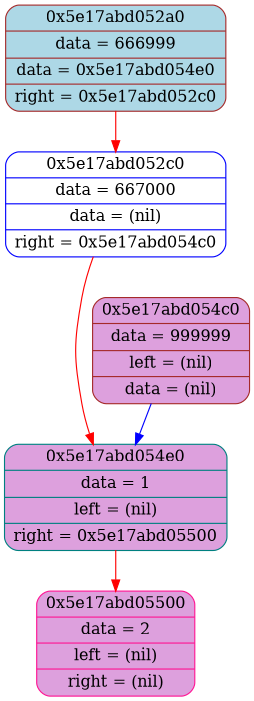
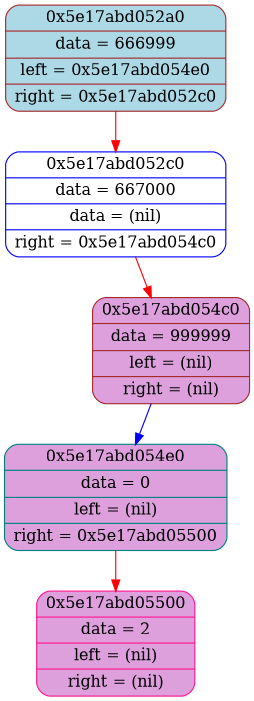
(116, 71) -> (116, 71)
(76, 345) -> (141, 272)
(171, 390) -> (171, 390)
(116, 483) -> (116, 483)
